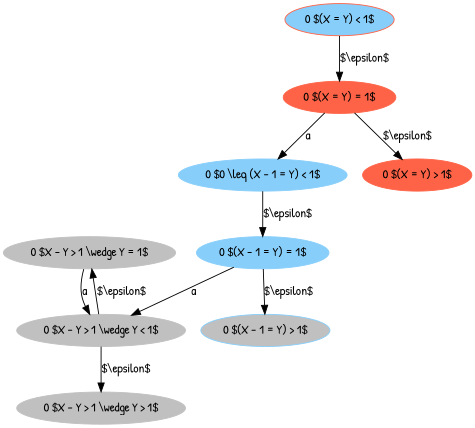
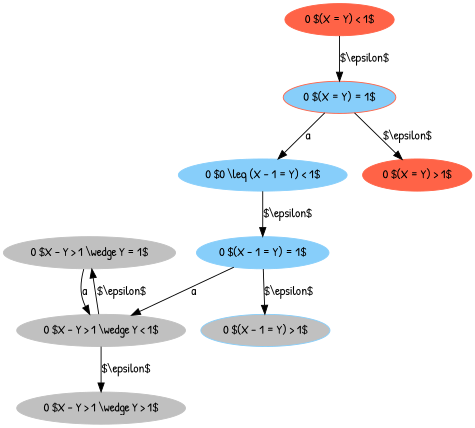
(340, 20) -> (340, 20)
(340, 97) -> (340, 97)
